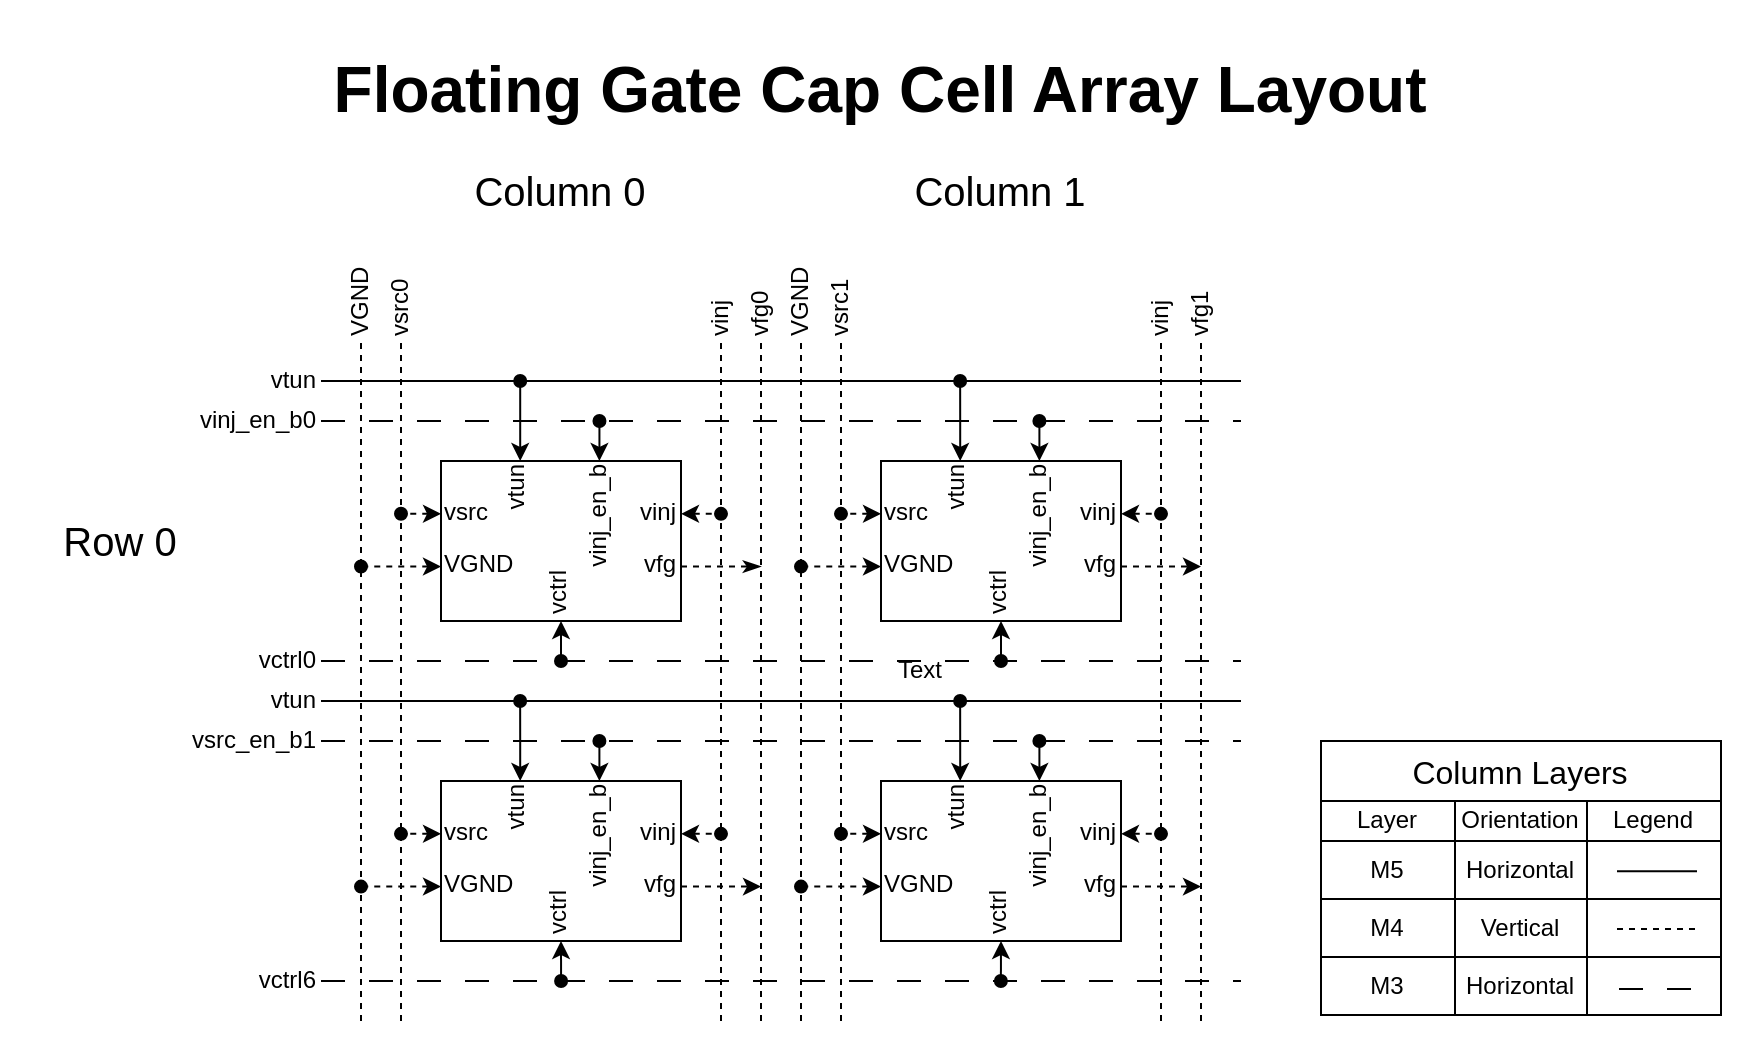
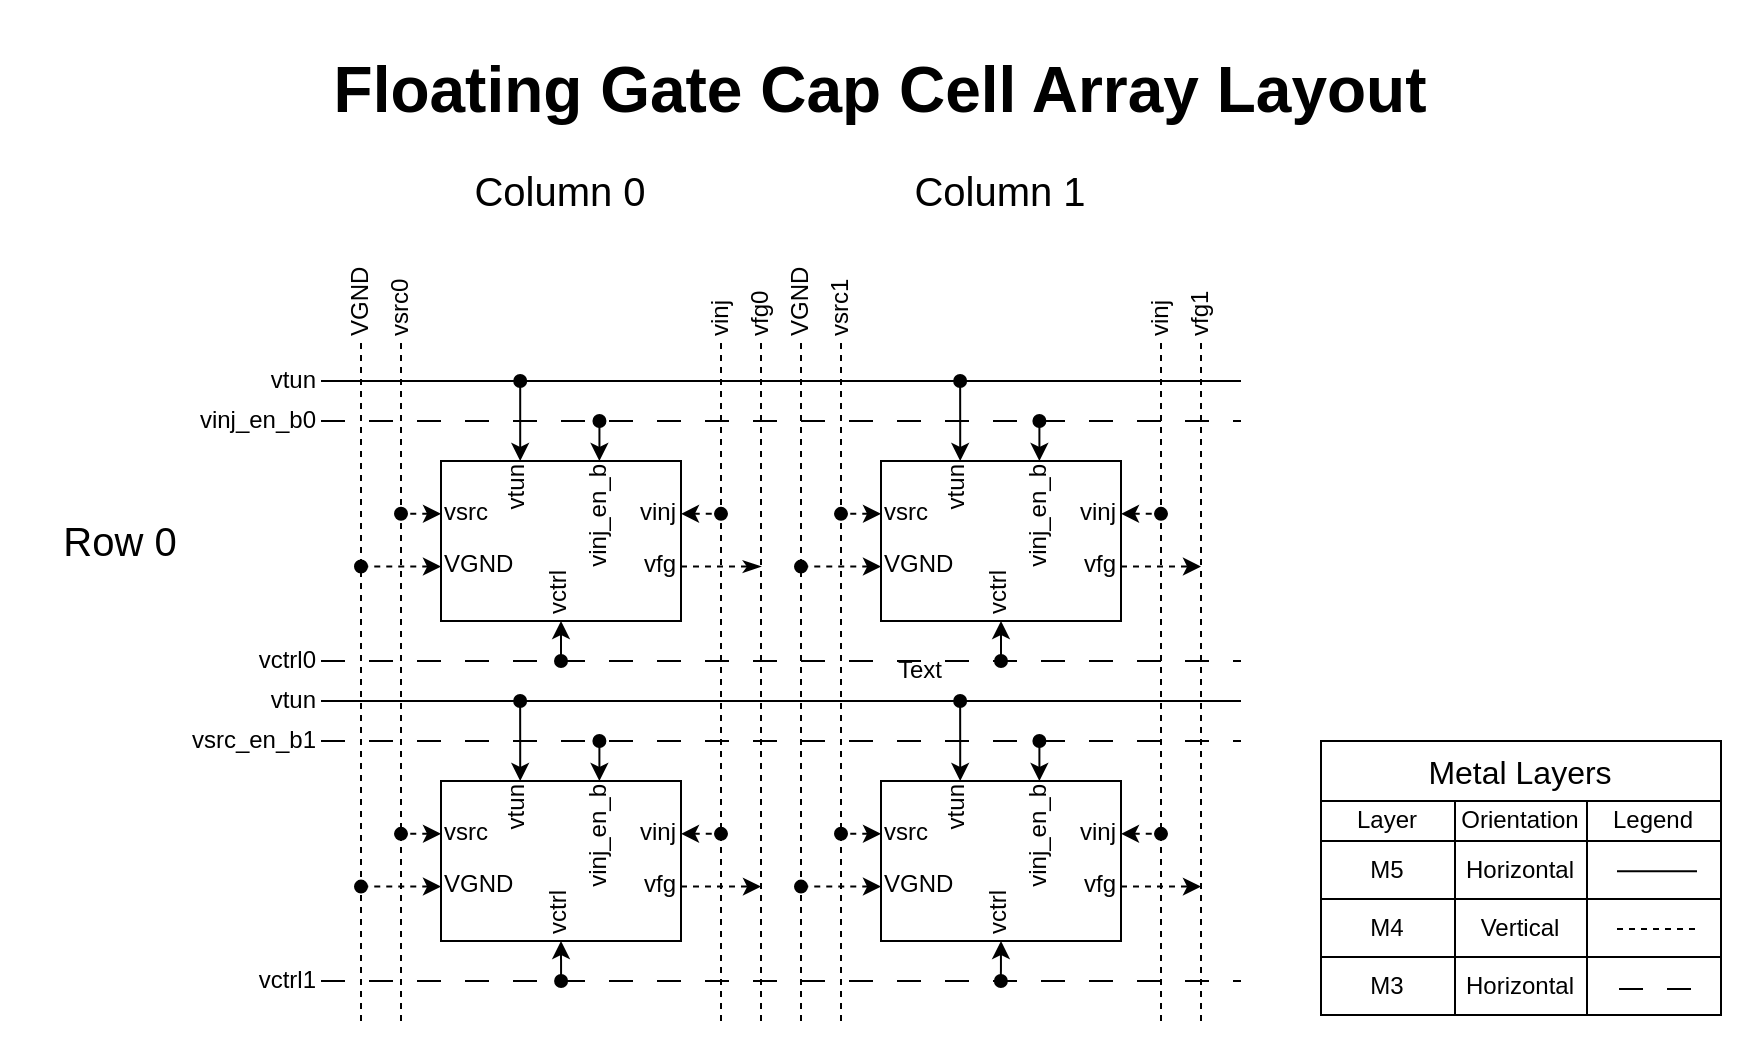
(1520, 773) -> (1520, 773)
(280, 981) -> (280, 981)
